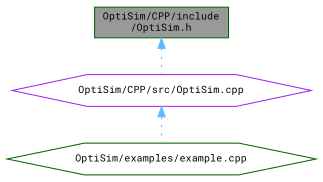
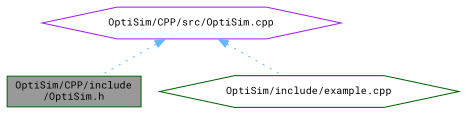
(162, 61) -> (128, 60)
(162, 159) -> (309, 92)
